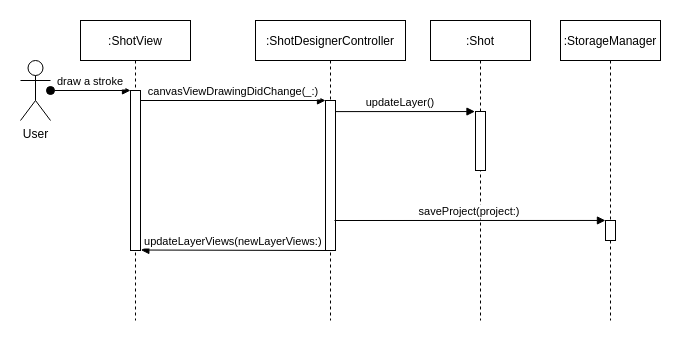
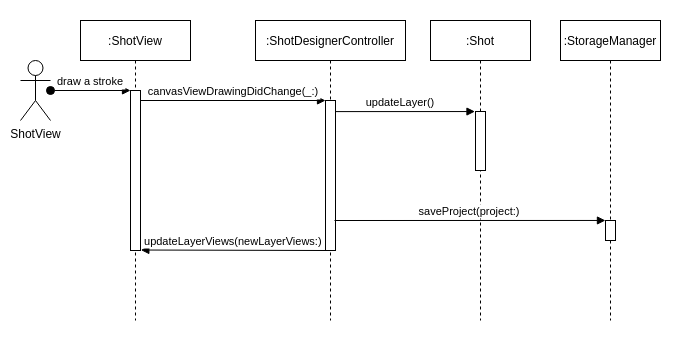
(36, 135) -> (36, 135)
